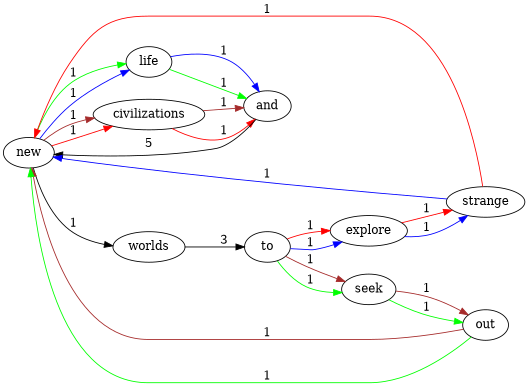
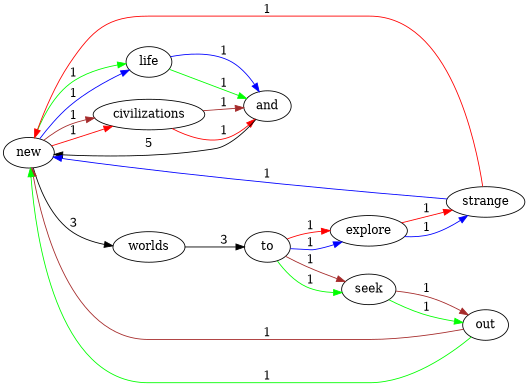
(74, 224) -> (74, 224)
